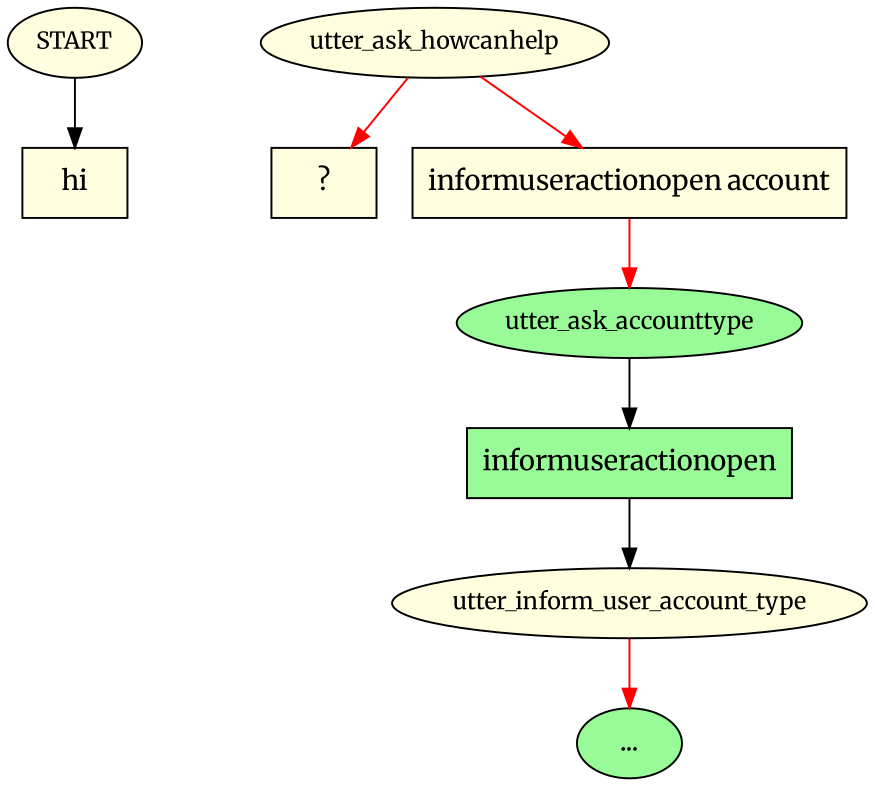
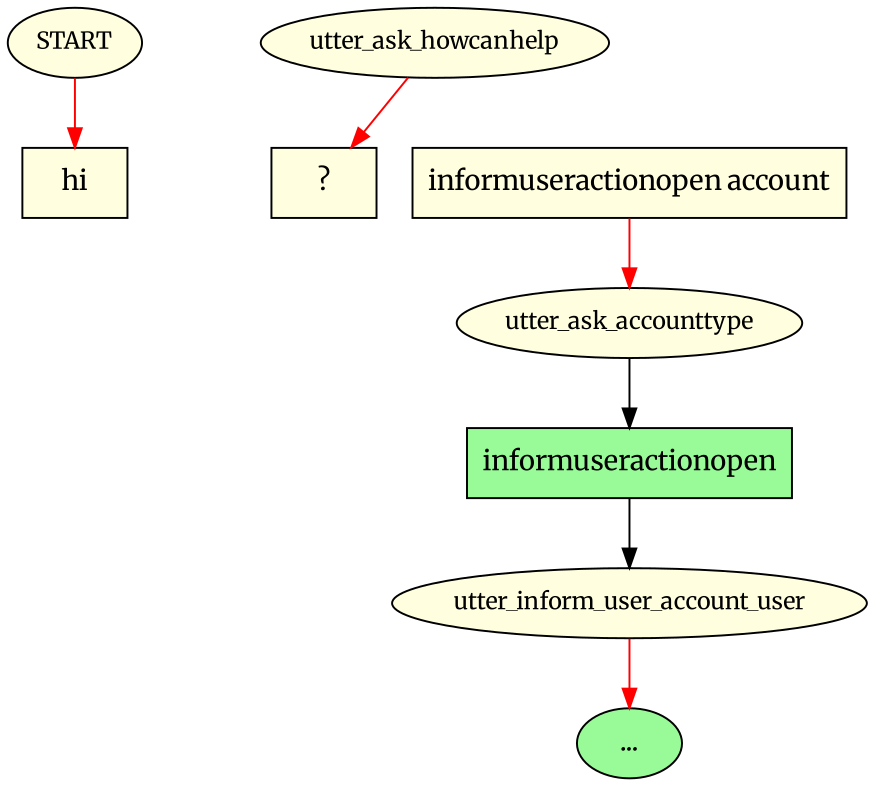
(75, 103) -> (75, 103)
(523, 106) -> none
(629, 323) -> (629, 323)
(629, 603) -> (629, 603)
